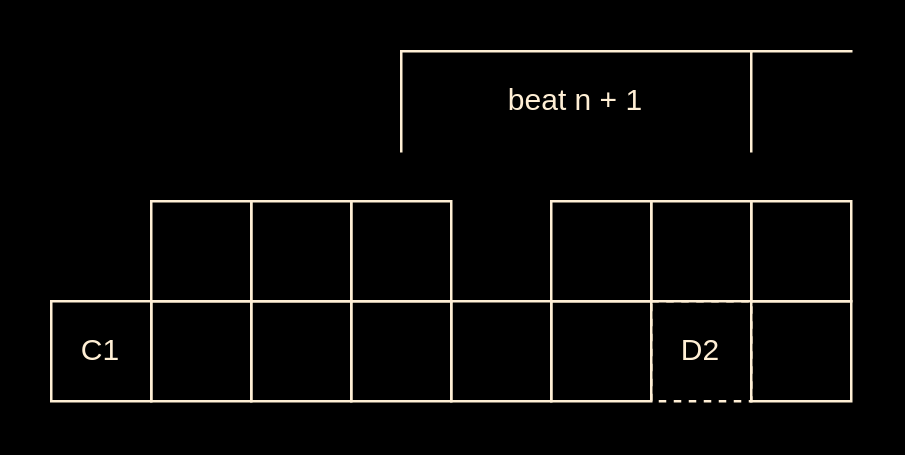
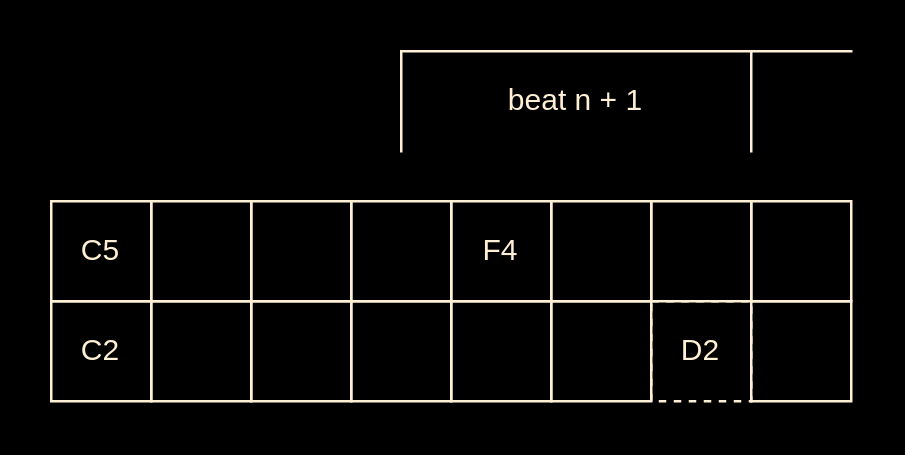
none -> (101, 251)
none -> (501, 251)
(101, 351) -> (101, 351)
